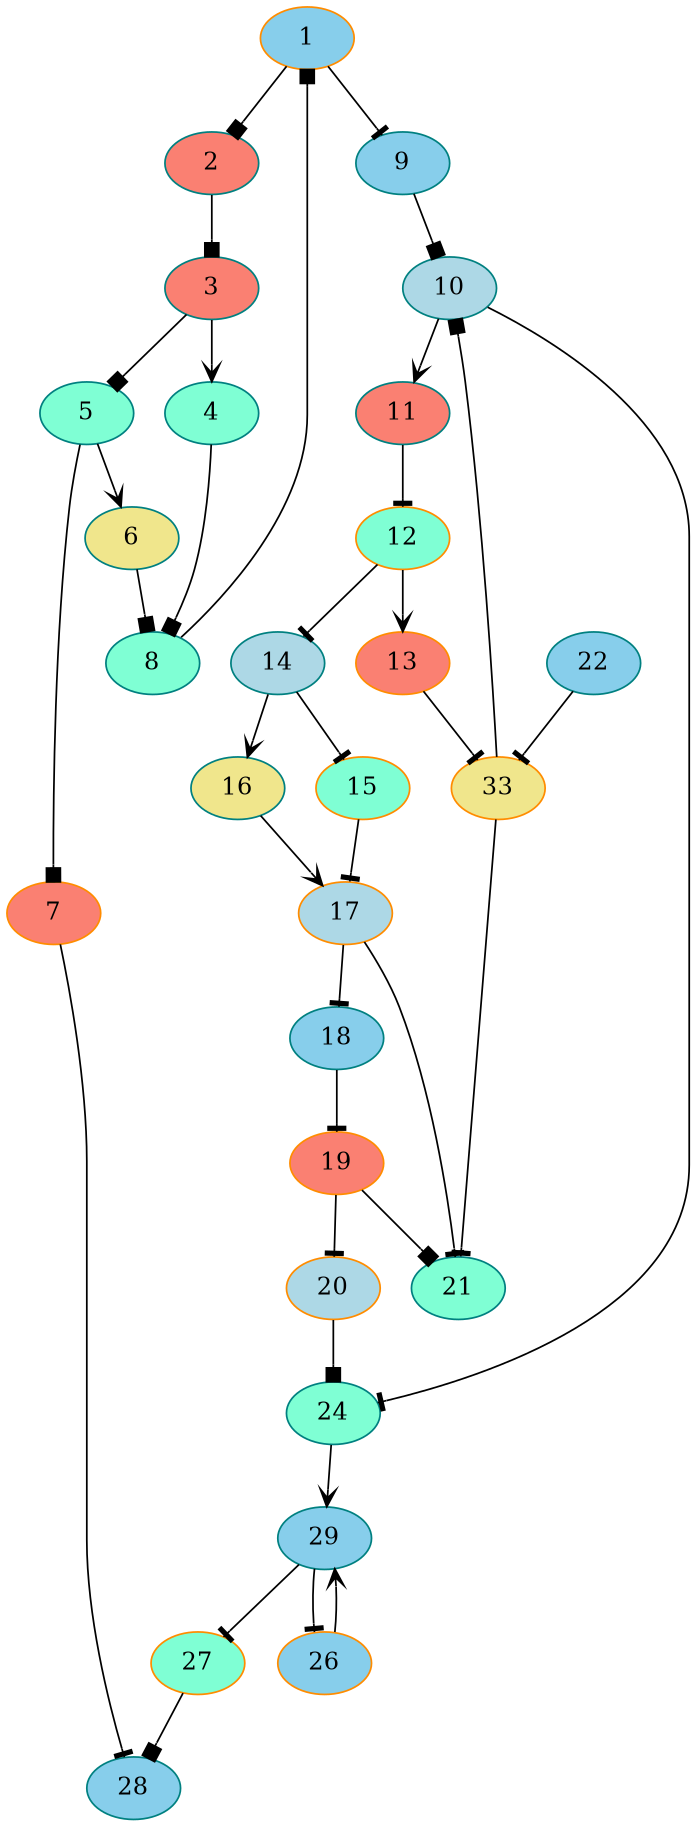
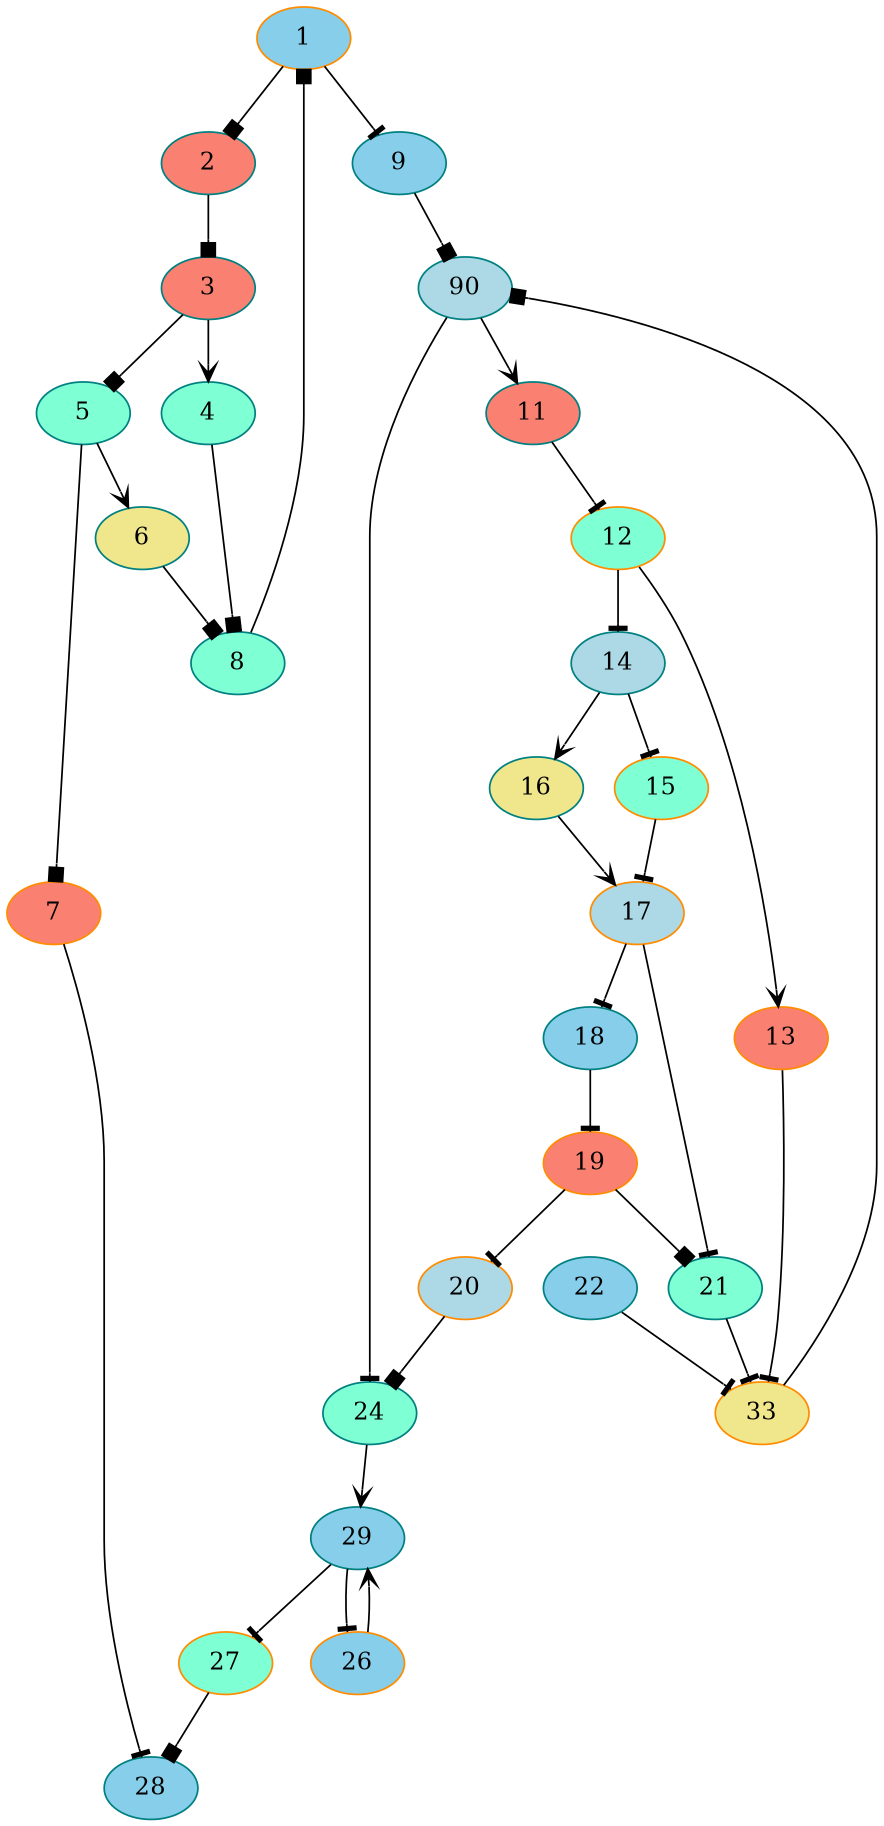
(450, 288) -> (465, 288)
(479, 1034) -> (737, 1346)
